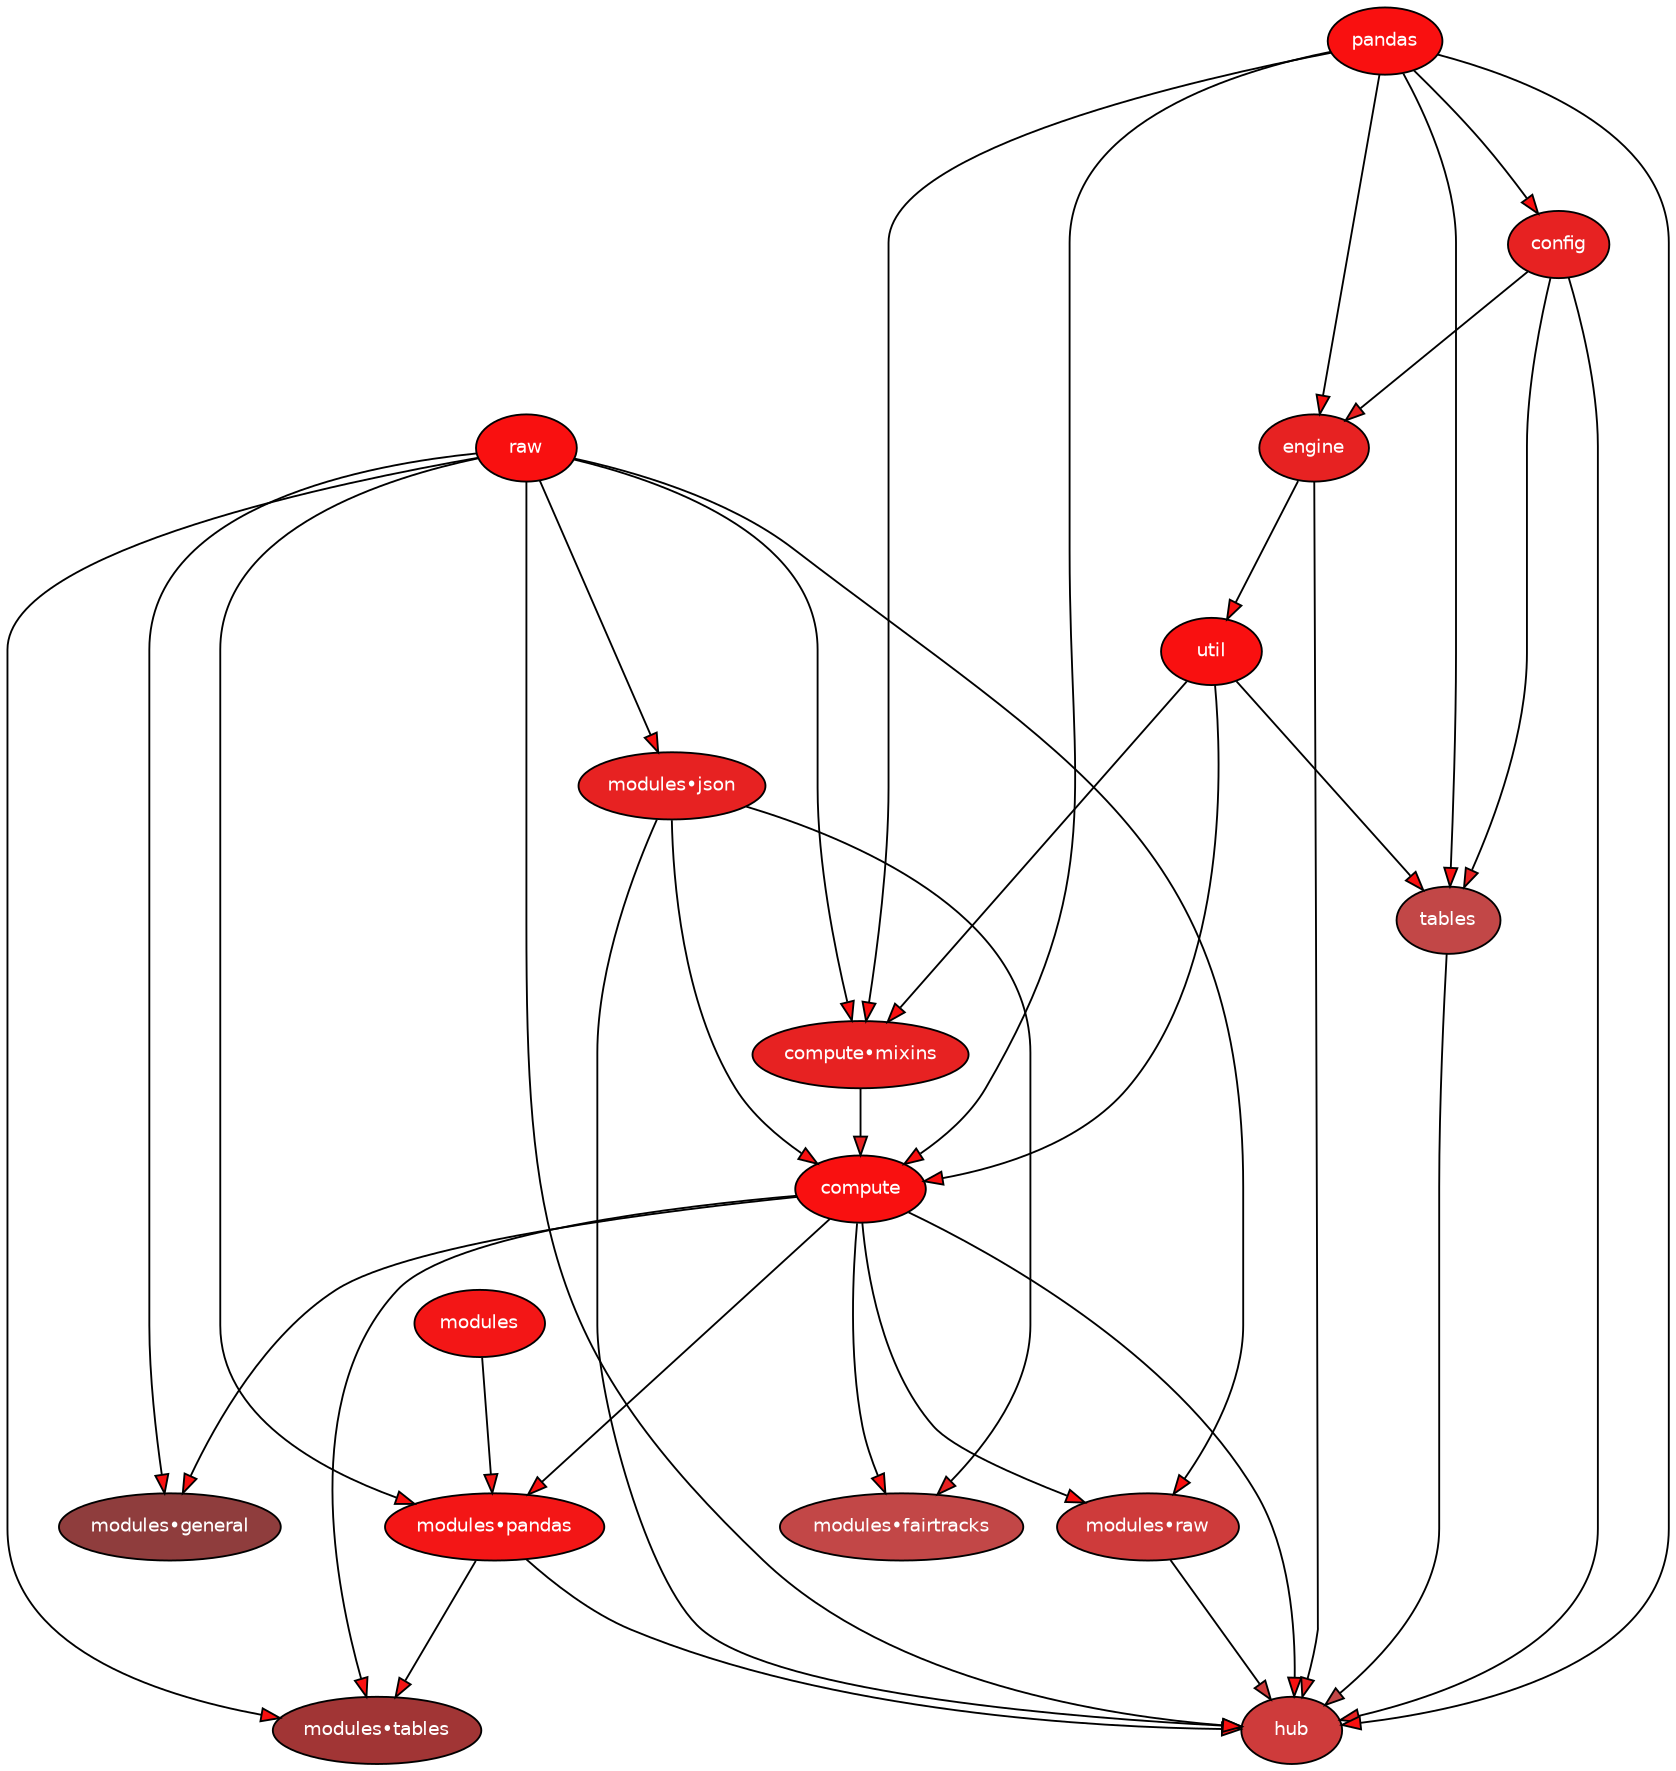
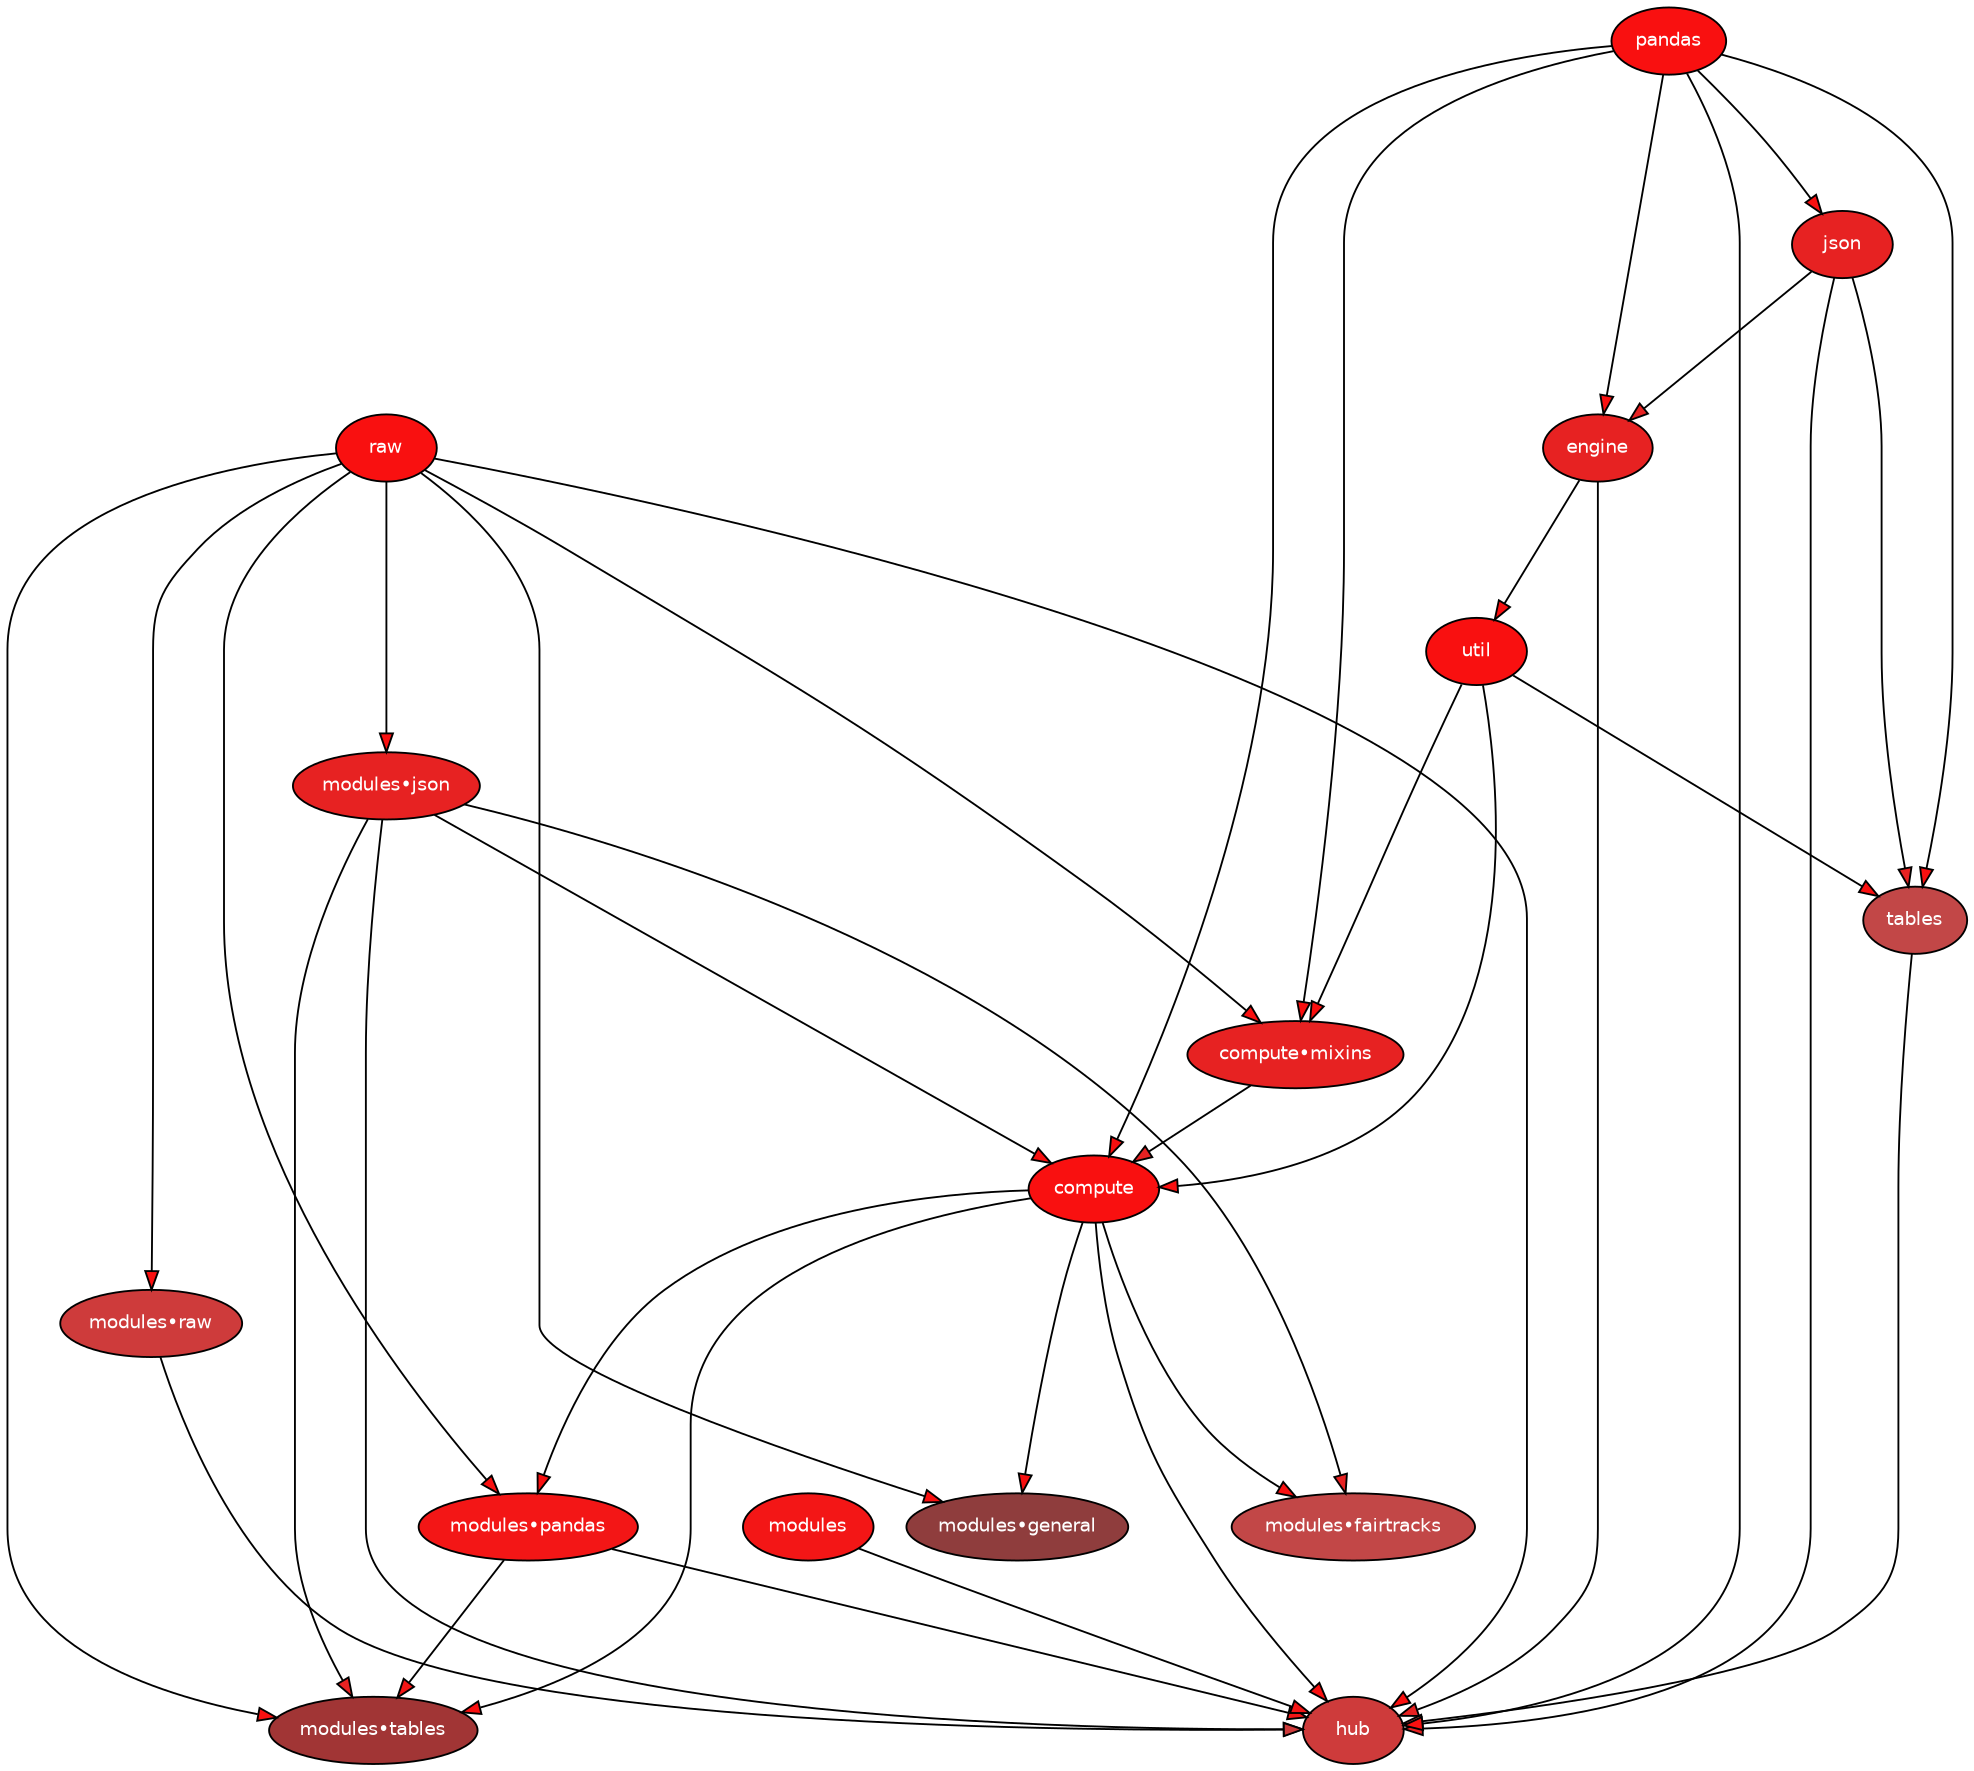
(1559, 245) -> (1842, 245)
none -> (295, 1248)
(914, 1399) -> none
(486, 1416) -> (1075, 1629)
